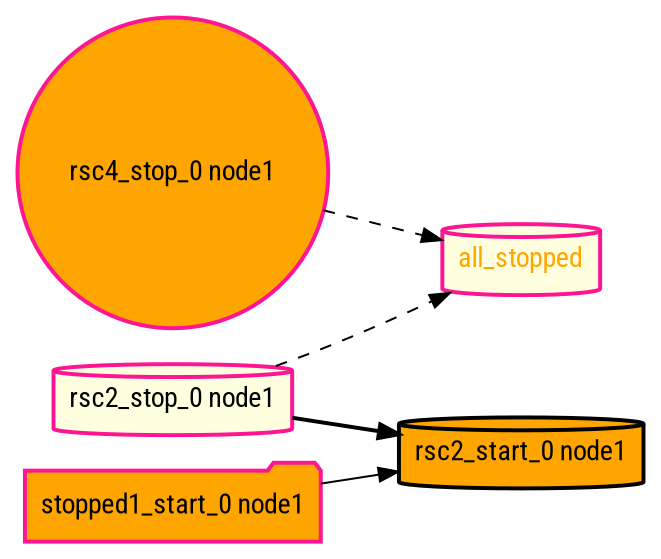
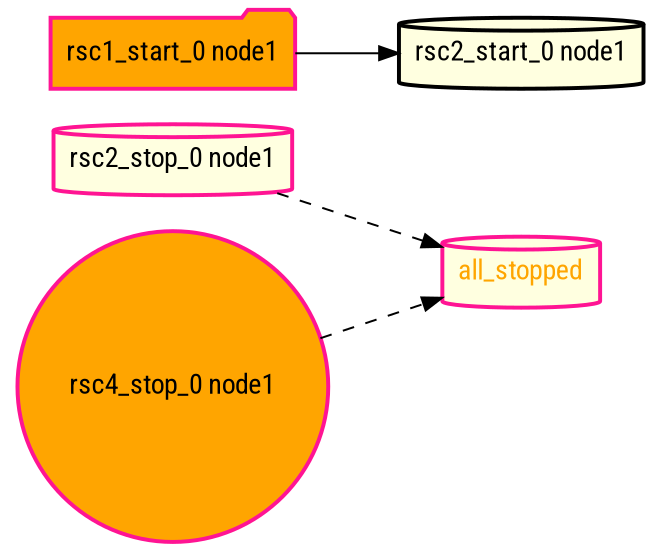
(336, 425) -> none
(521, 453) -> (521, 53)
(173, 506) -> (173, 53)
